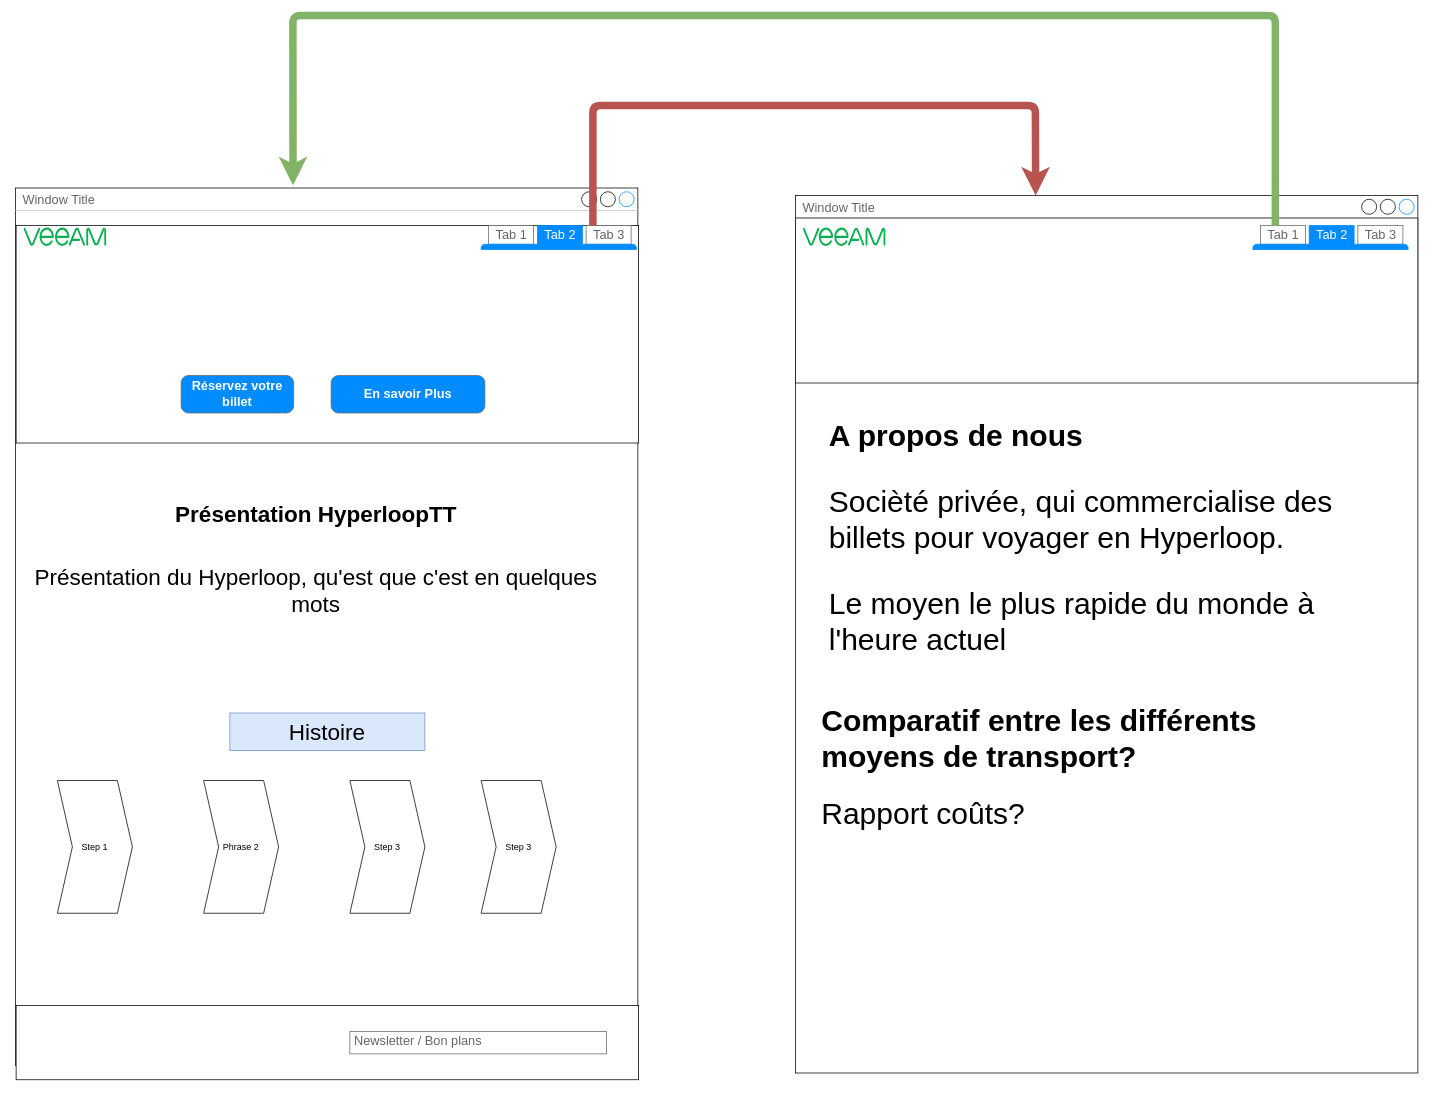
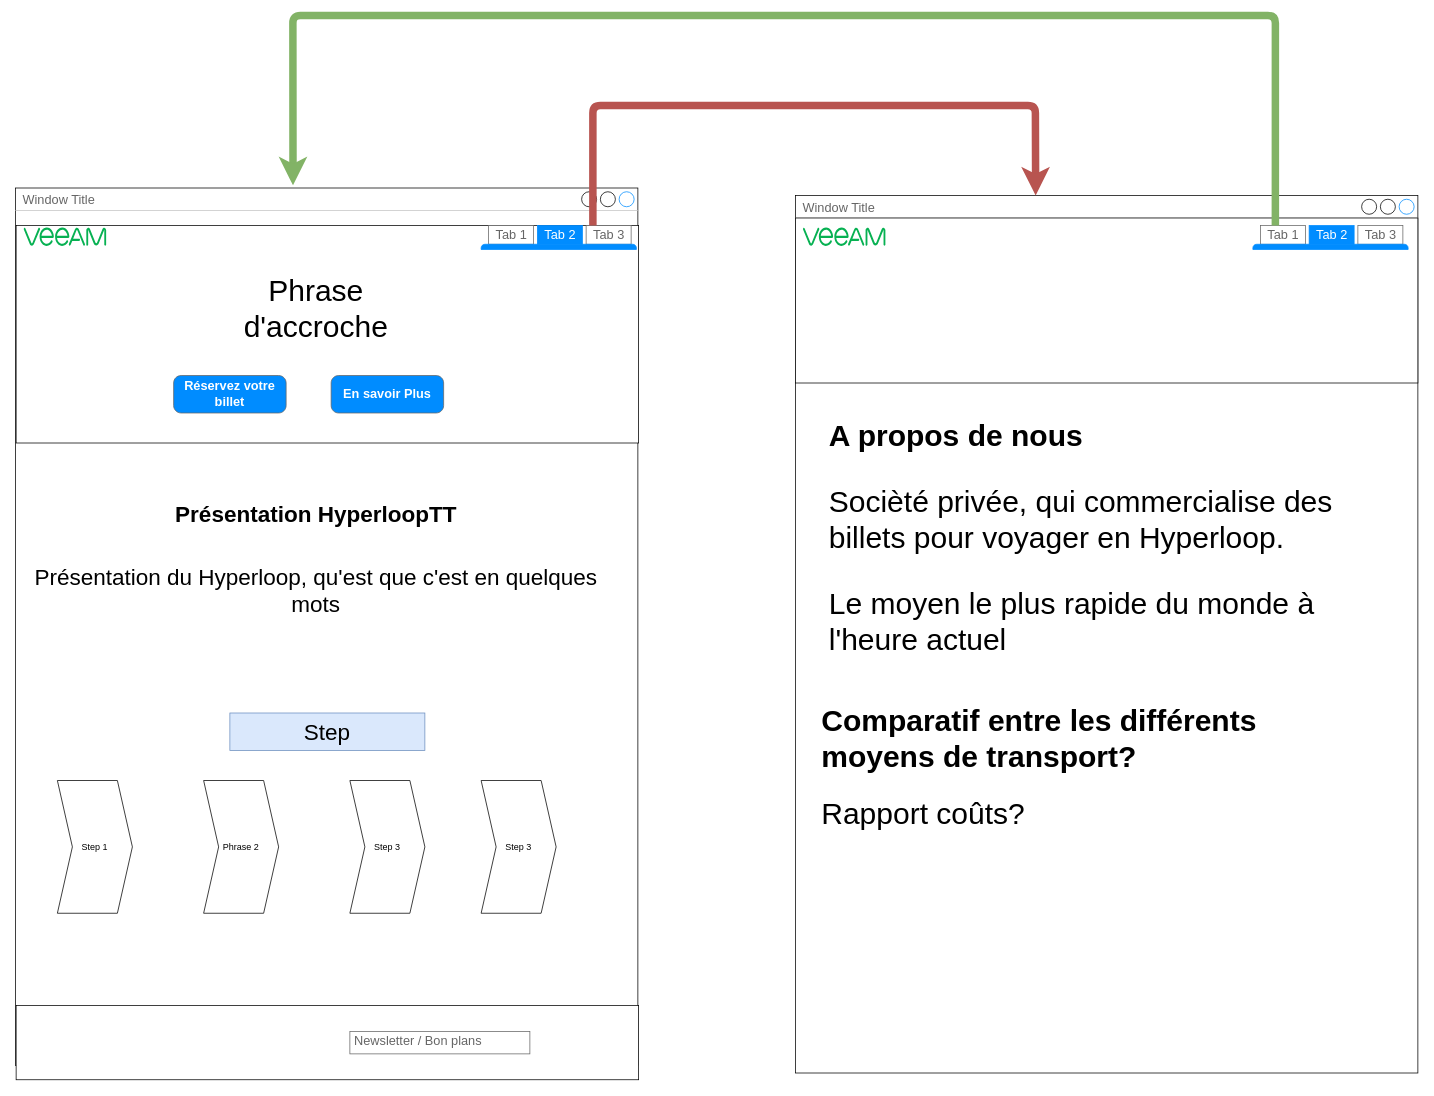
none -> (316, 308)
(237, 394) -> (230, 394)
(408, 394) -> (387, 394)
(327, 732) -> (327, 732)
(478, 1043) -> (440, 1043)
